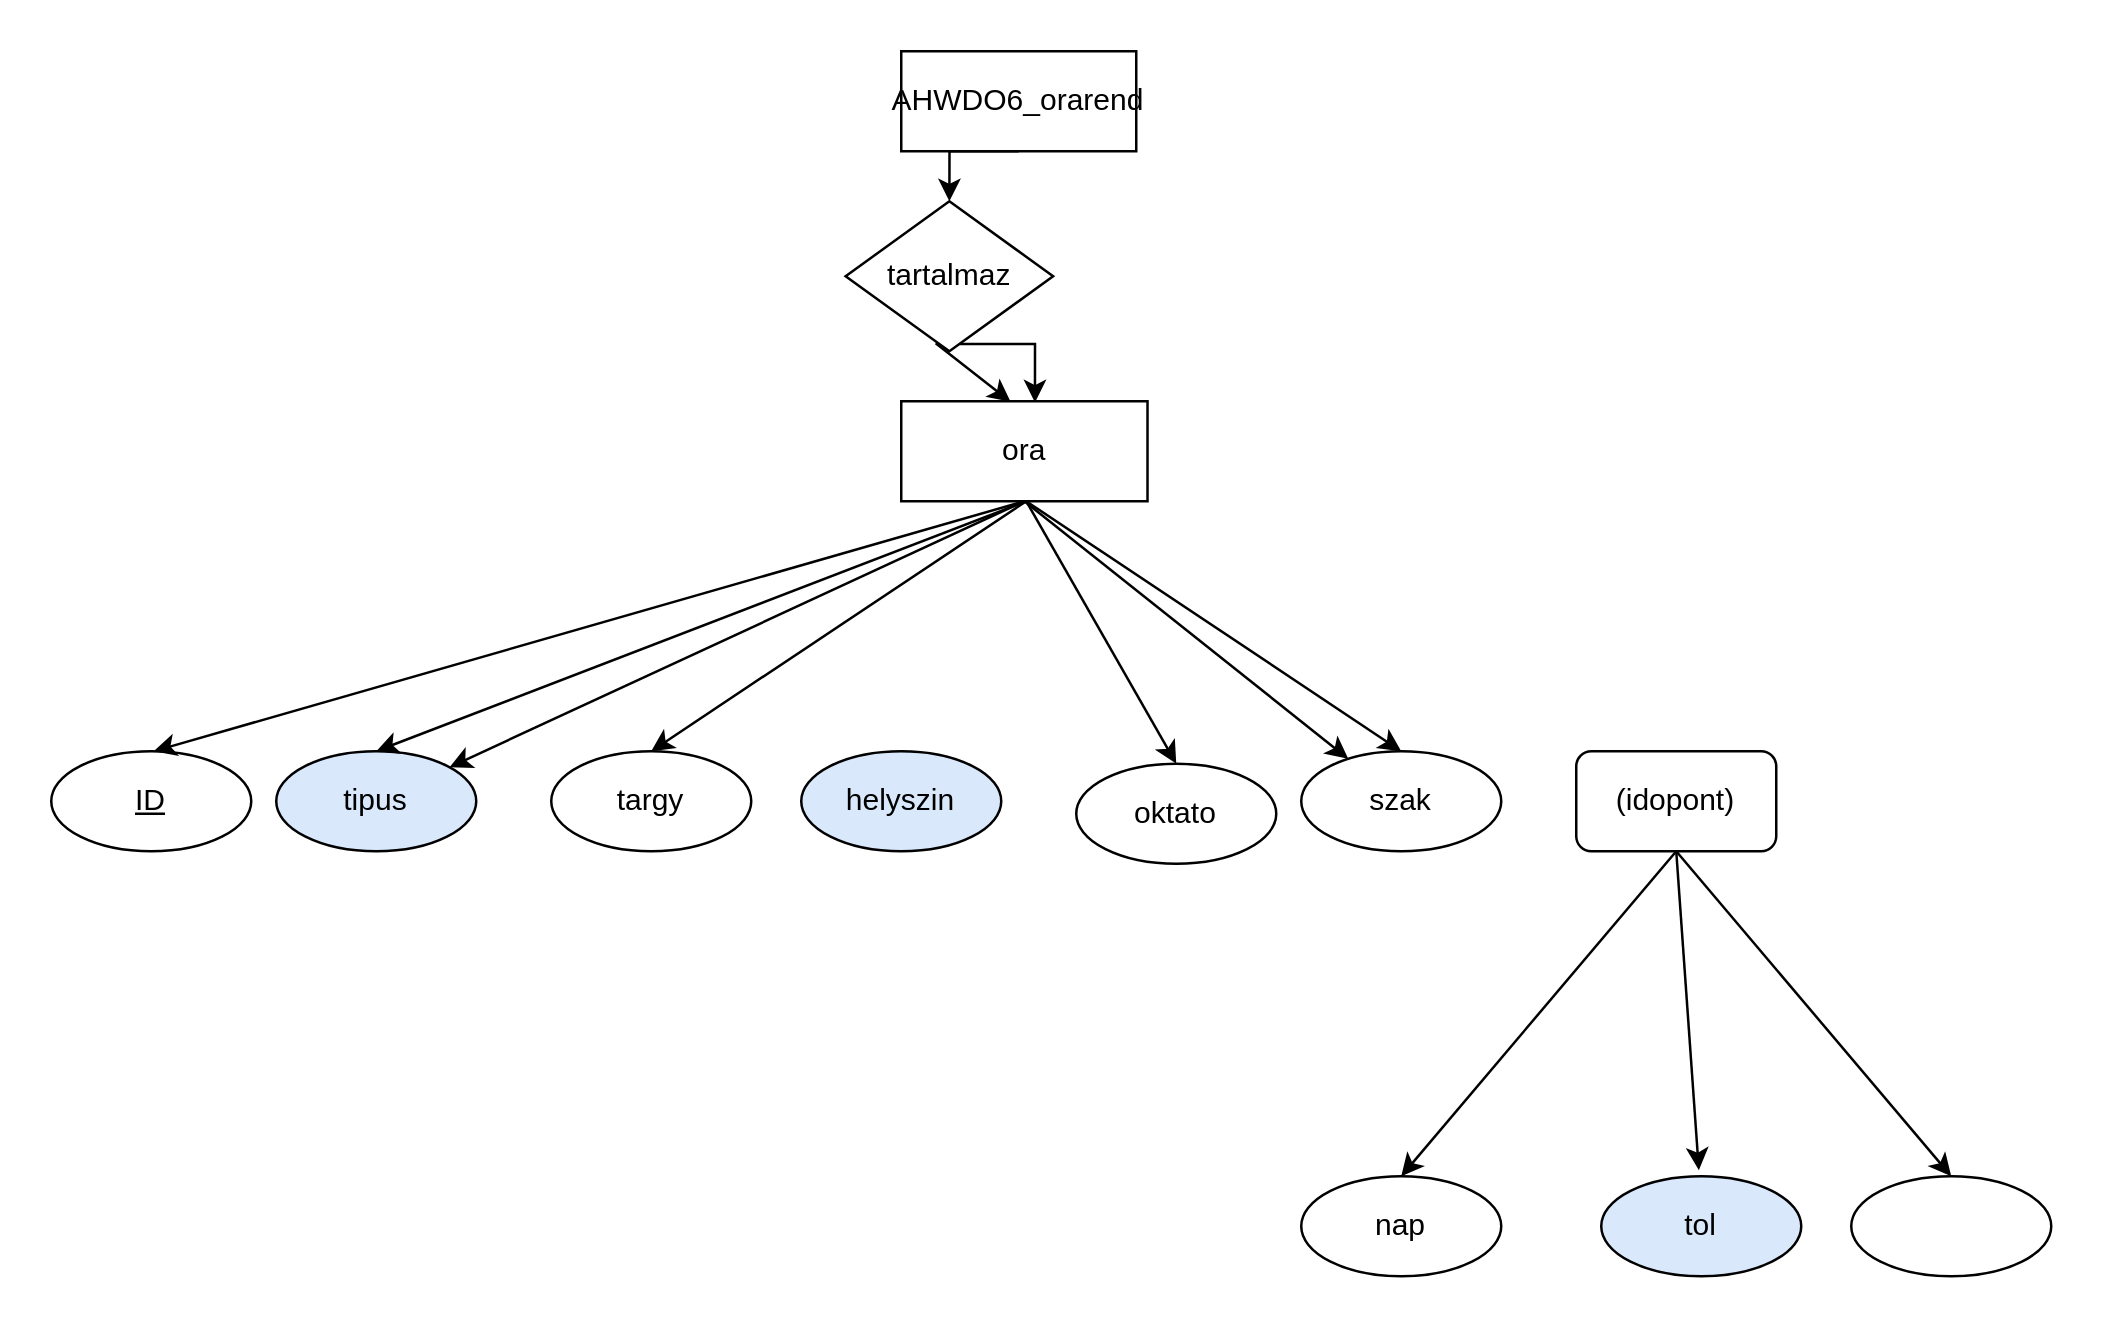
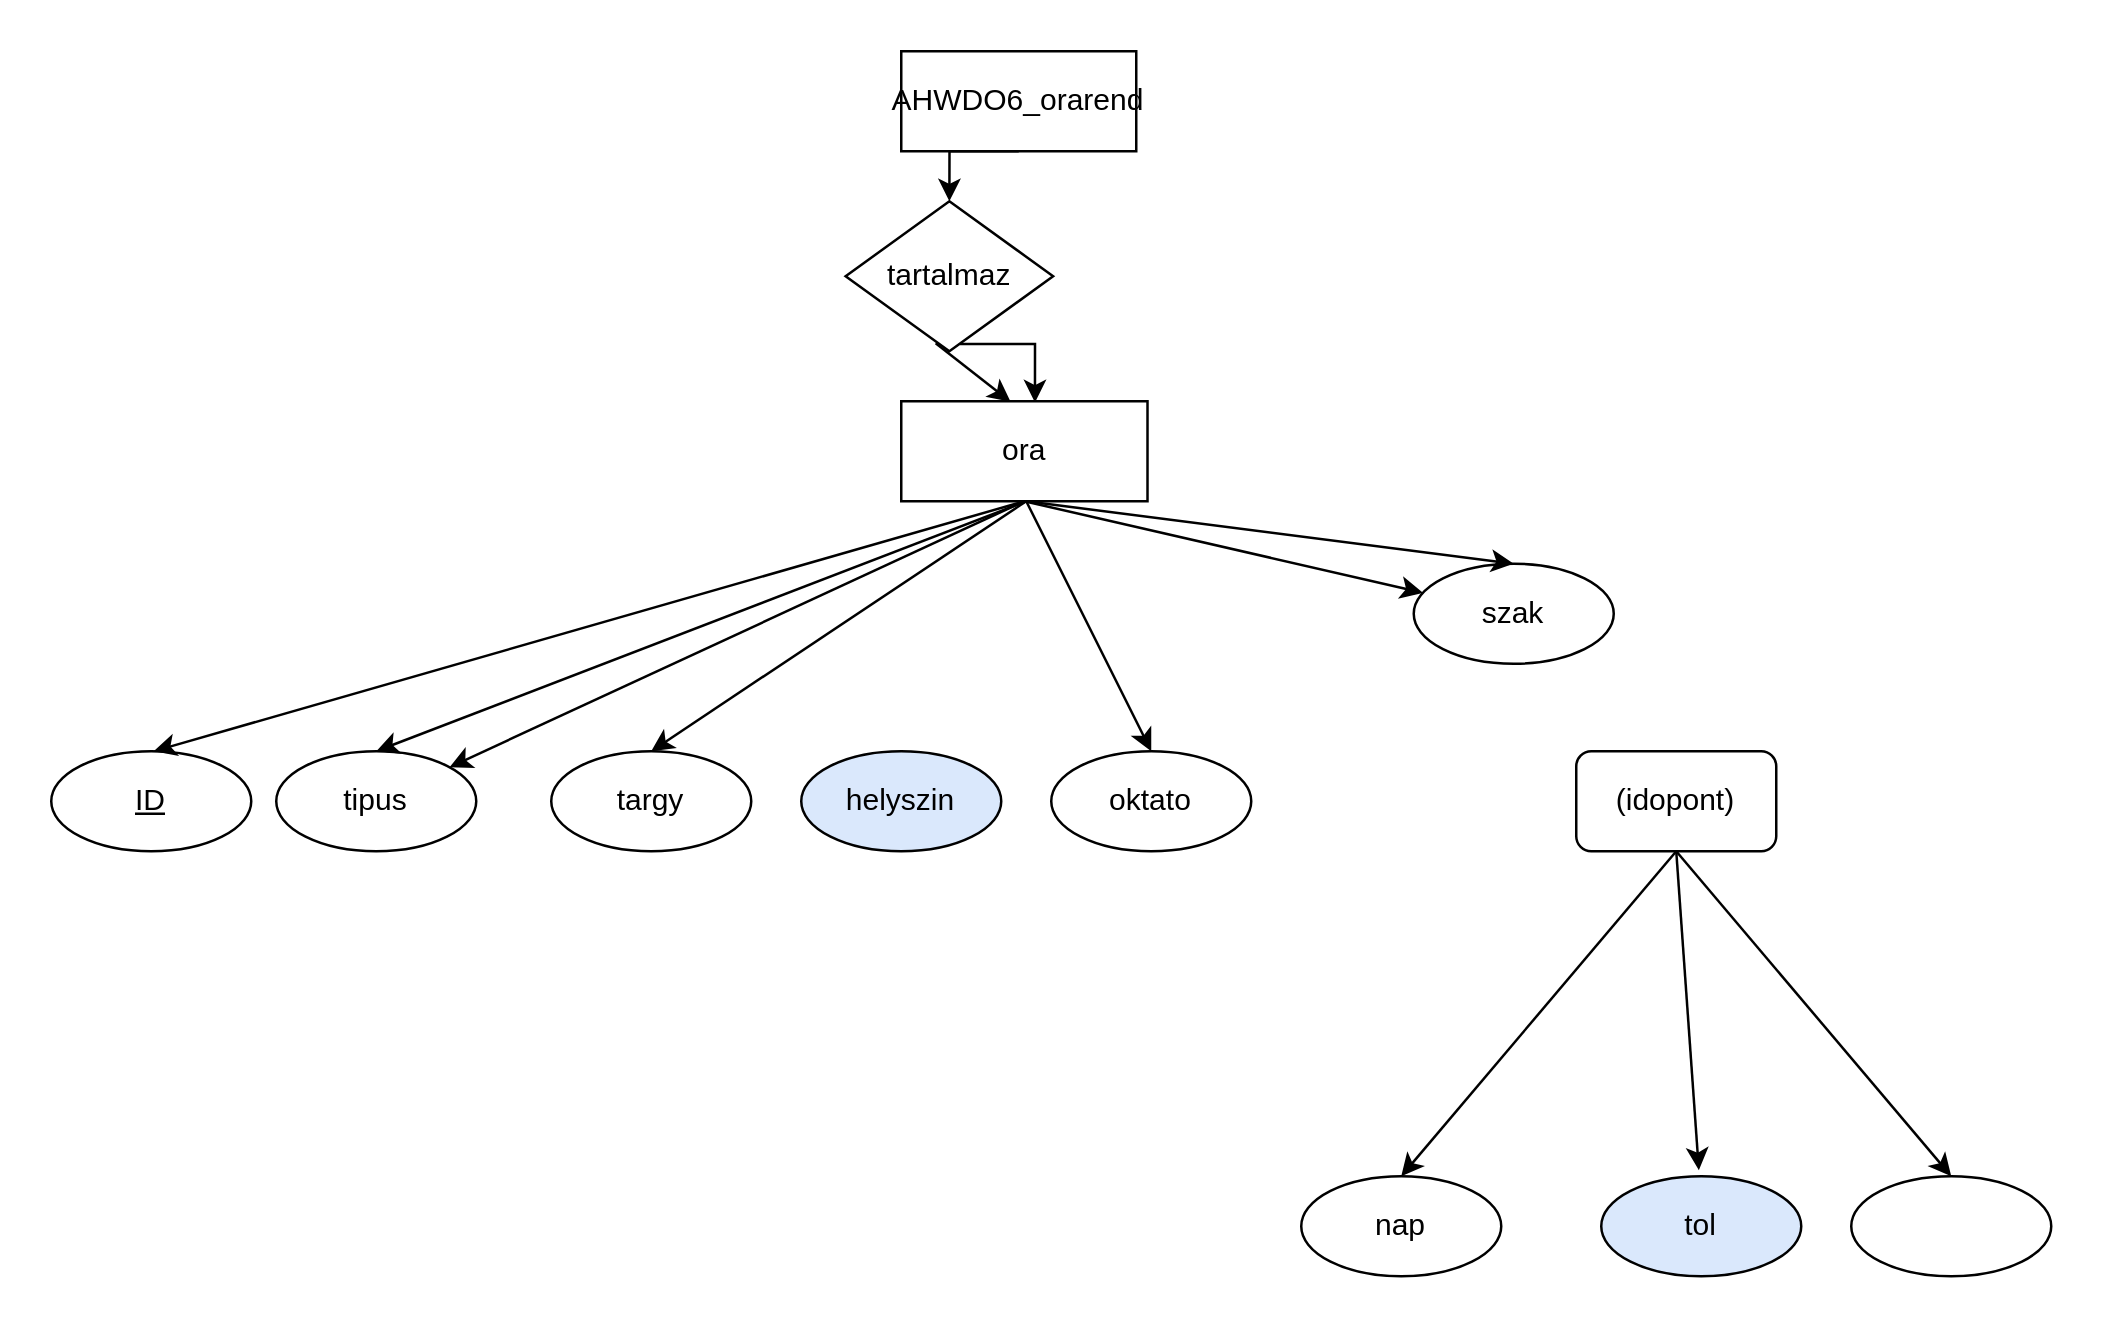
(376, 801) -> (376, 801)
(1401, 801) -> (1514, 614)
(1176, 814) -> (1151, 801)
